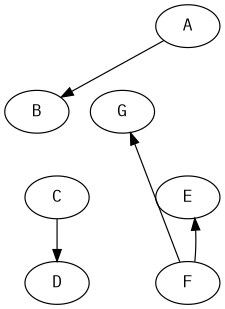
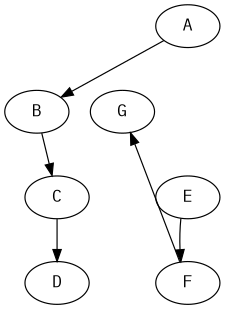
none -> (45, 149)
(196, 246) -> (180, 234)
